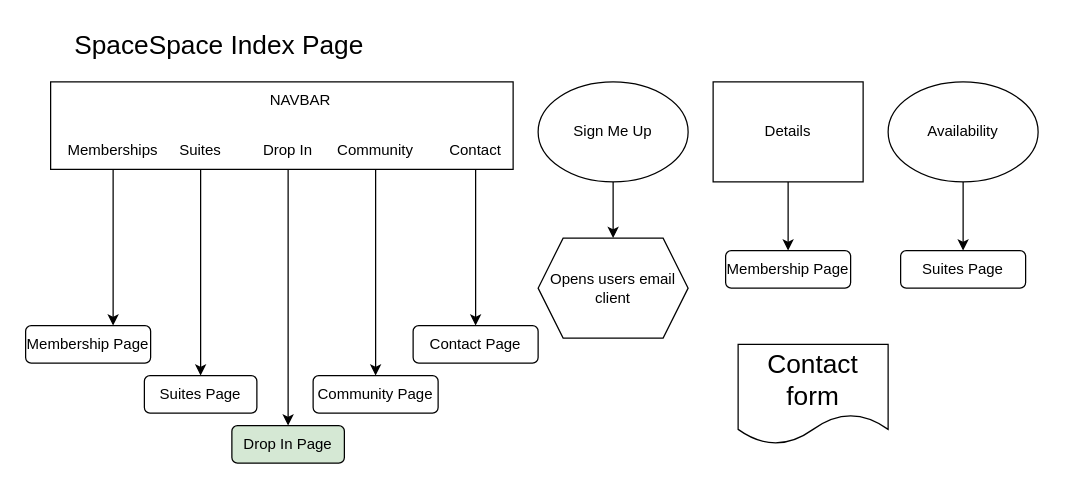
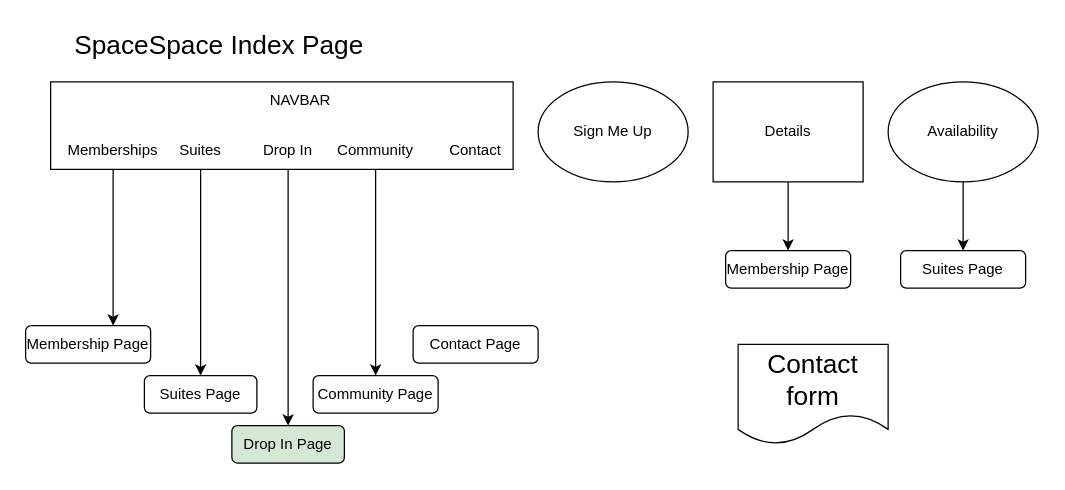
(613, 206) -> none
(476, 244) -> none
(613, 288) -> none
